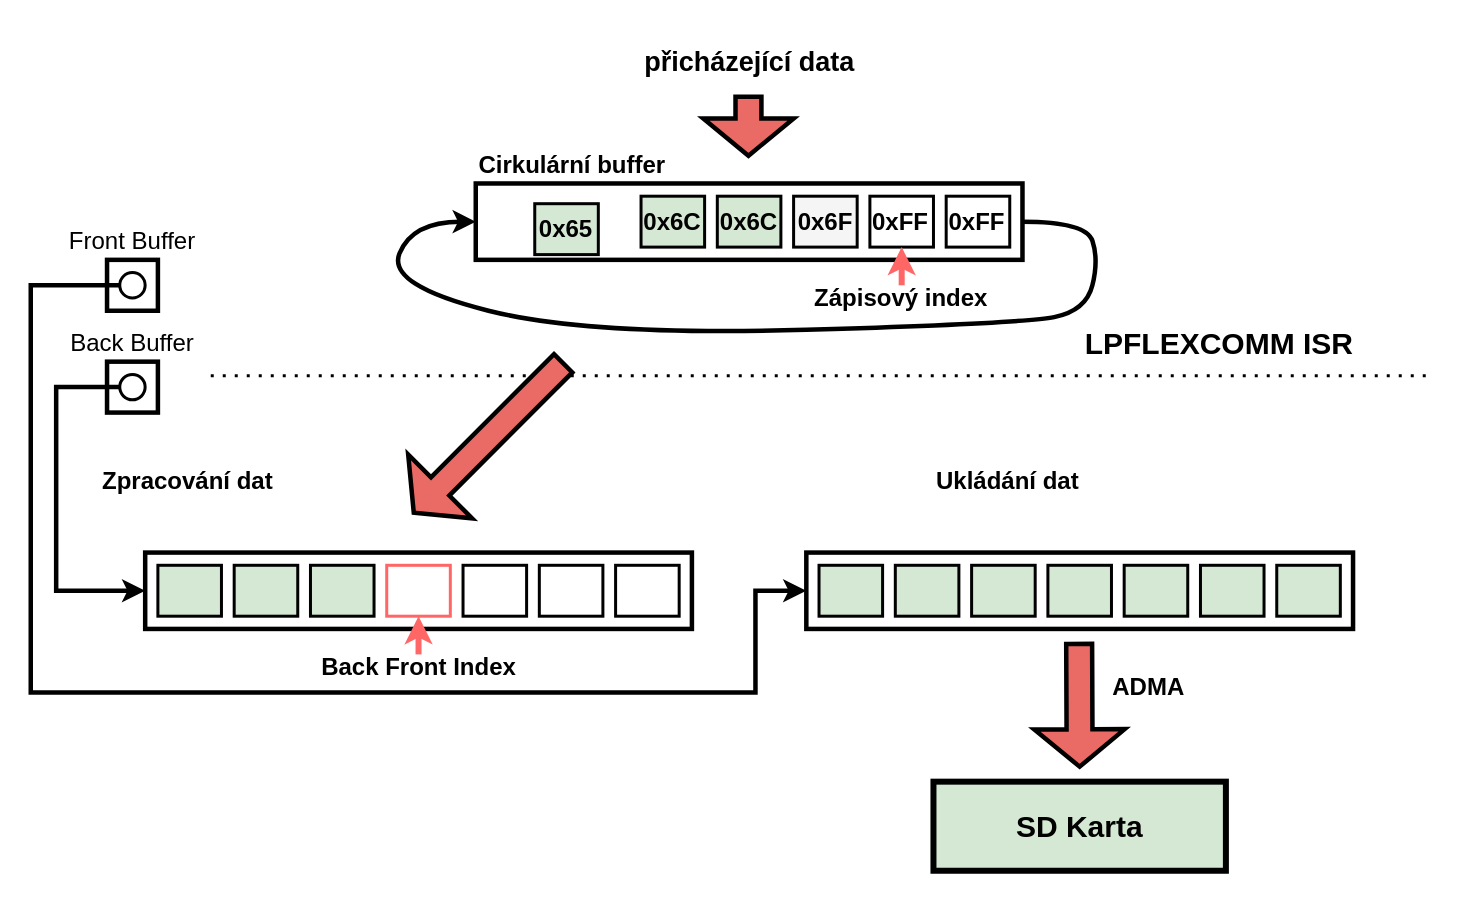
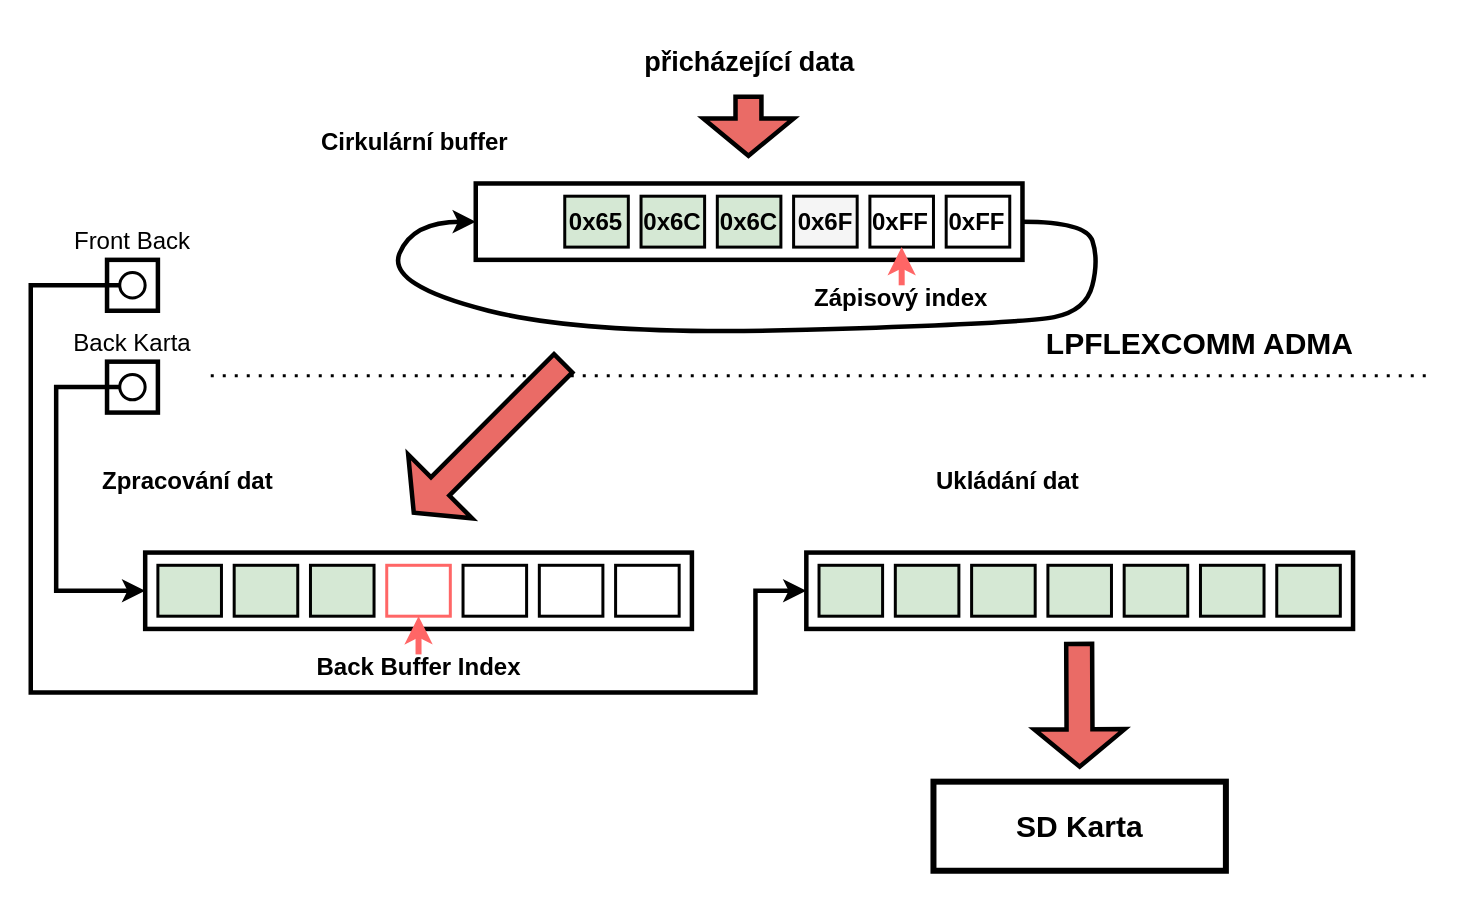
(583, 164) -> (426, 142)
(567, 229) -> (597, 222)
(133, 241) -> (133, 241)
(133, 343) -> (133, 343)
(1286, 343) -> (1280, 343)
(419, 667) -> (419, 667)
(1150, 686) -> none
(1080, 826) -> (1080, 826)
